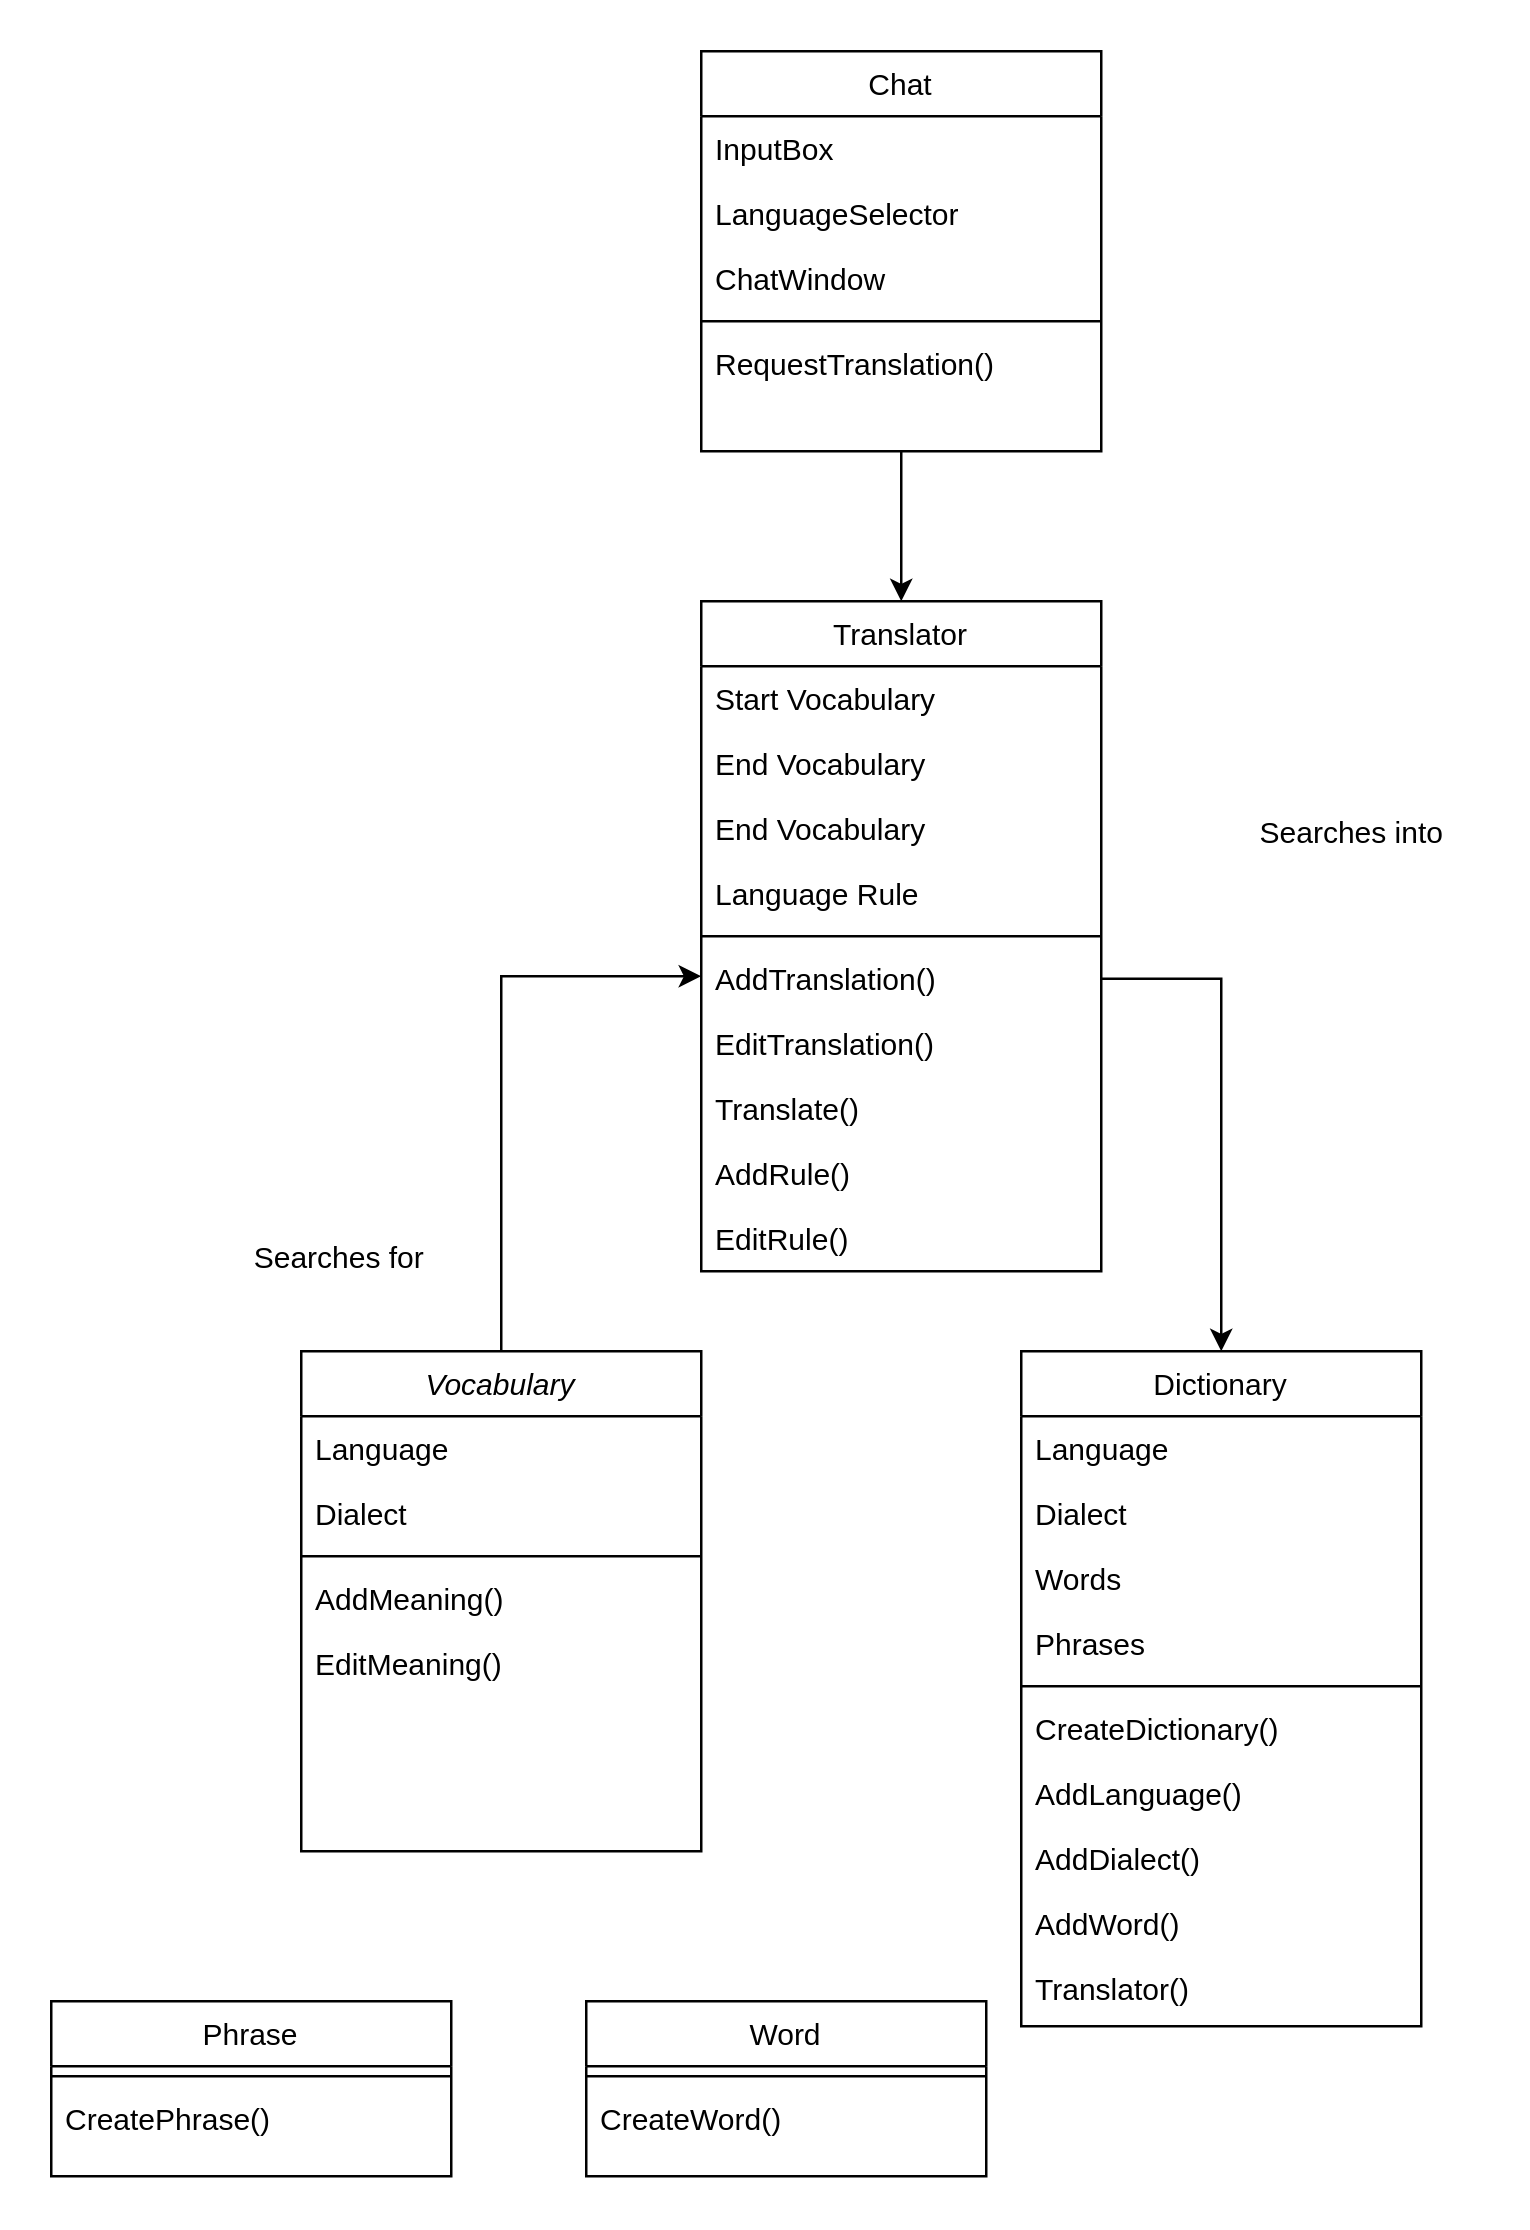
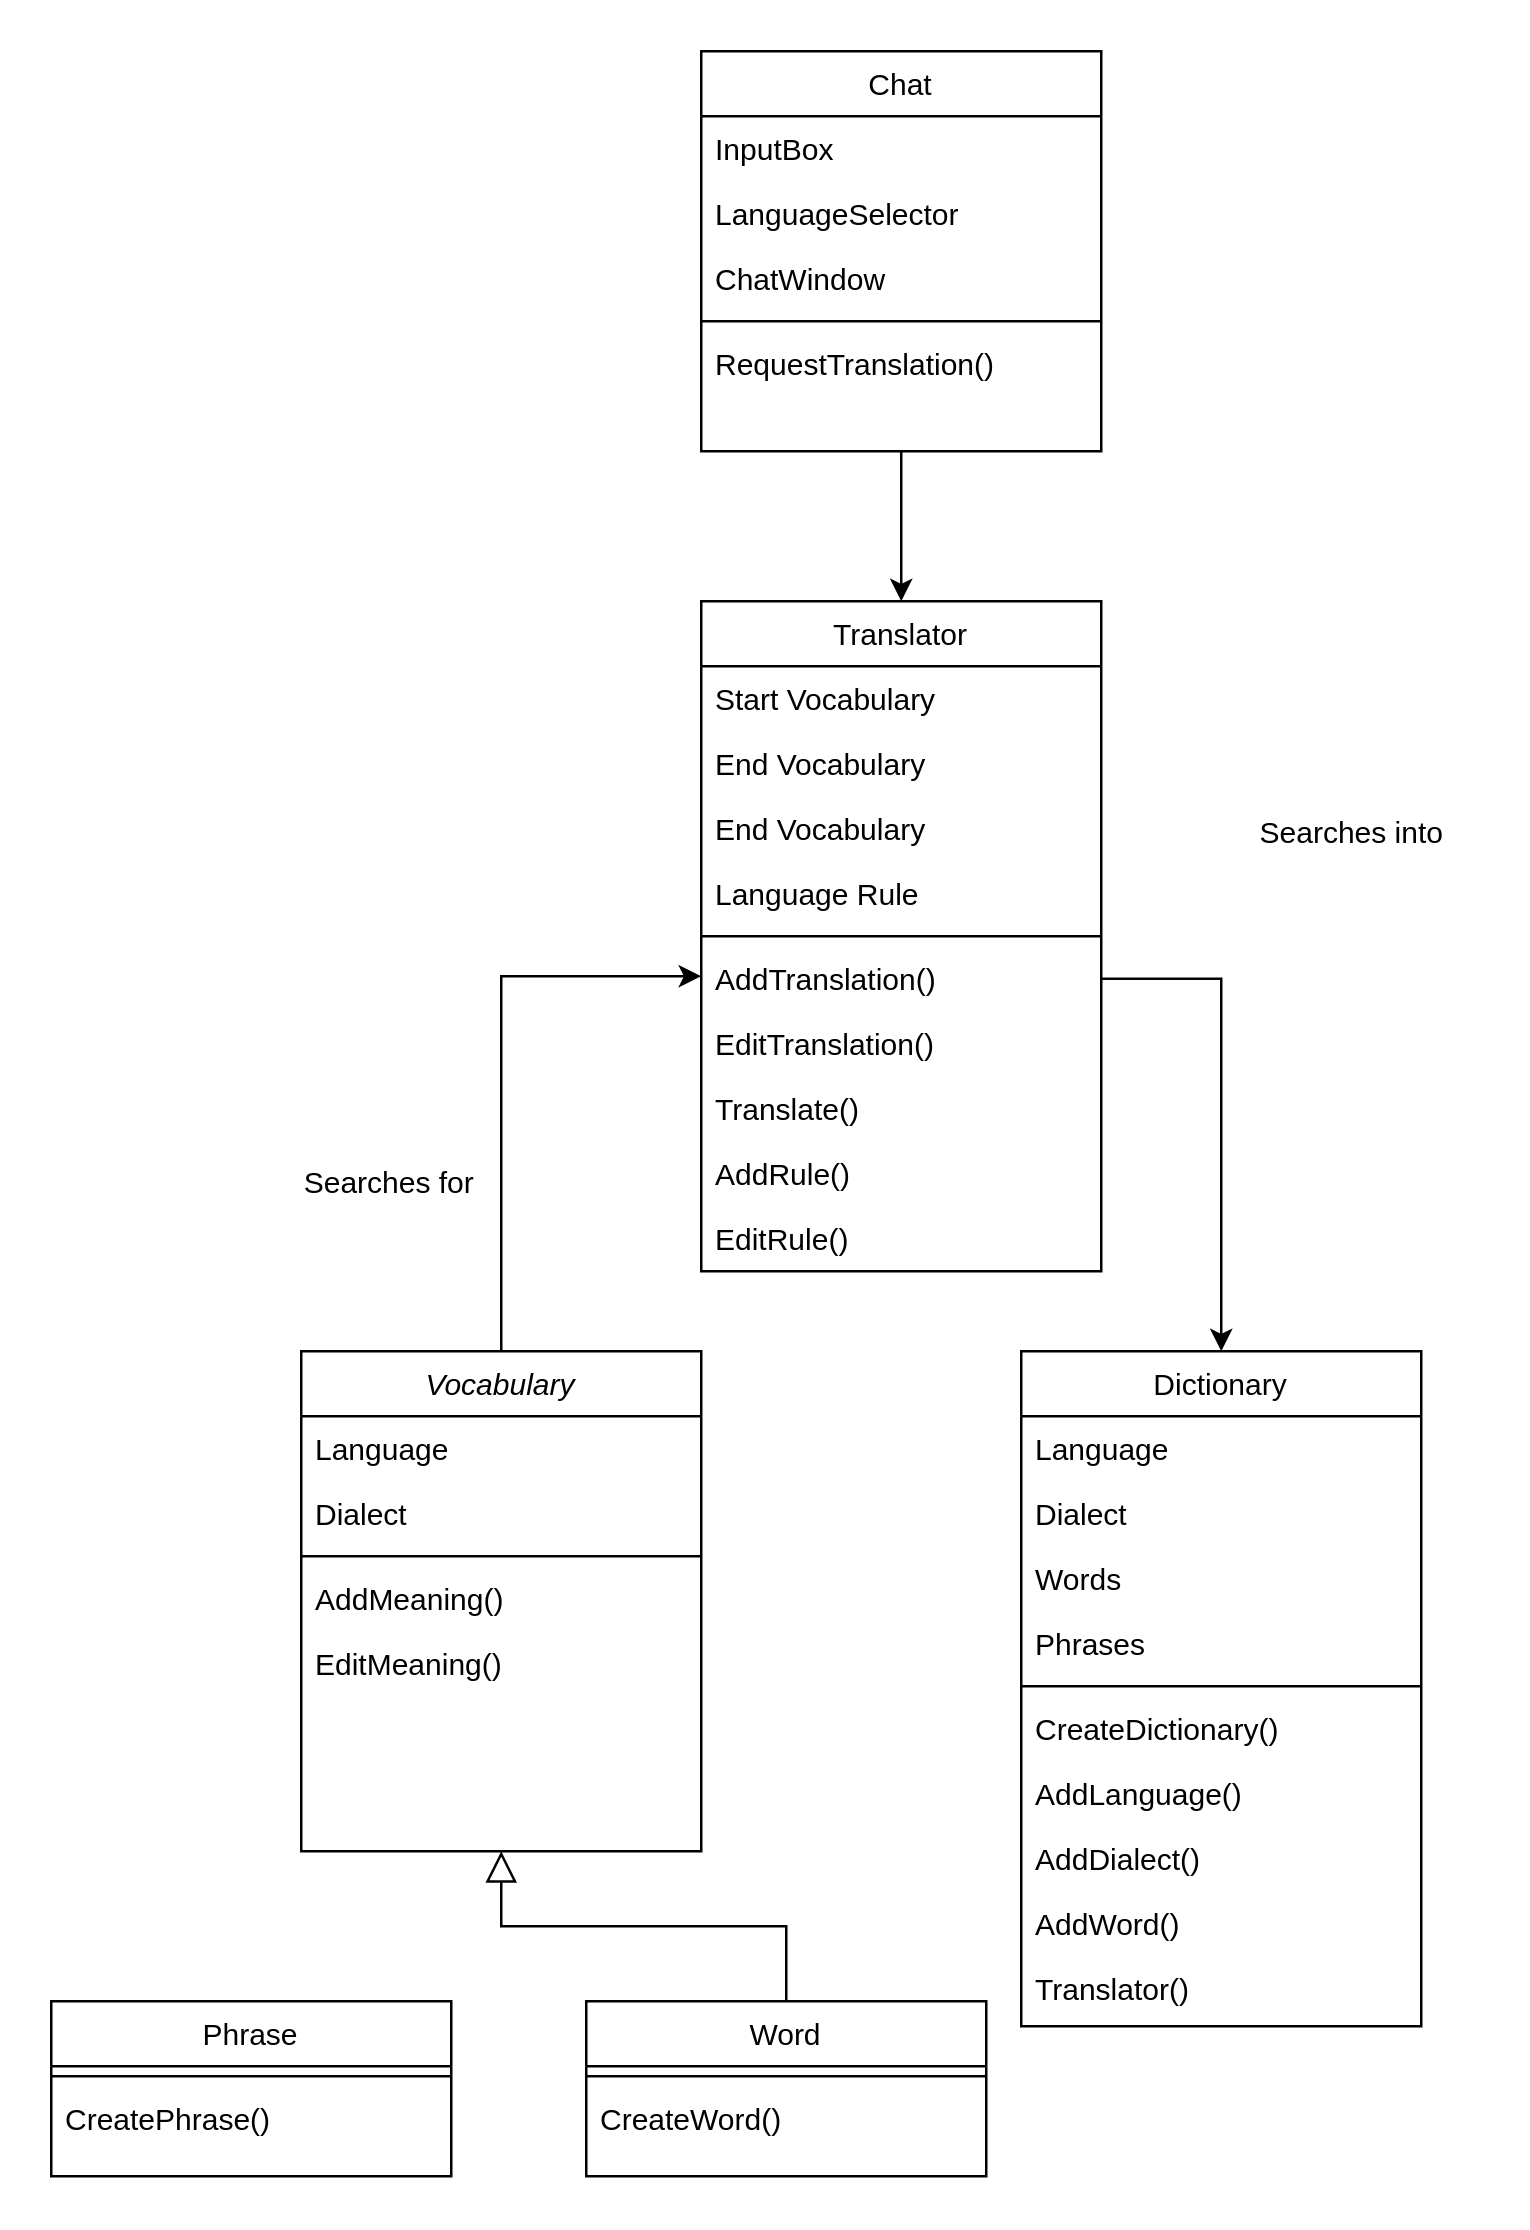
(339, 1259) -> (389, 1184)
none -> (659, 1926)
